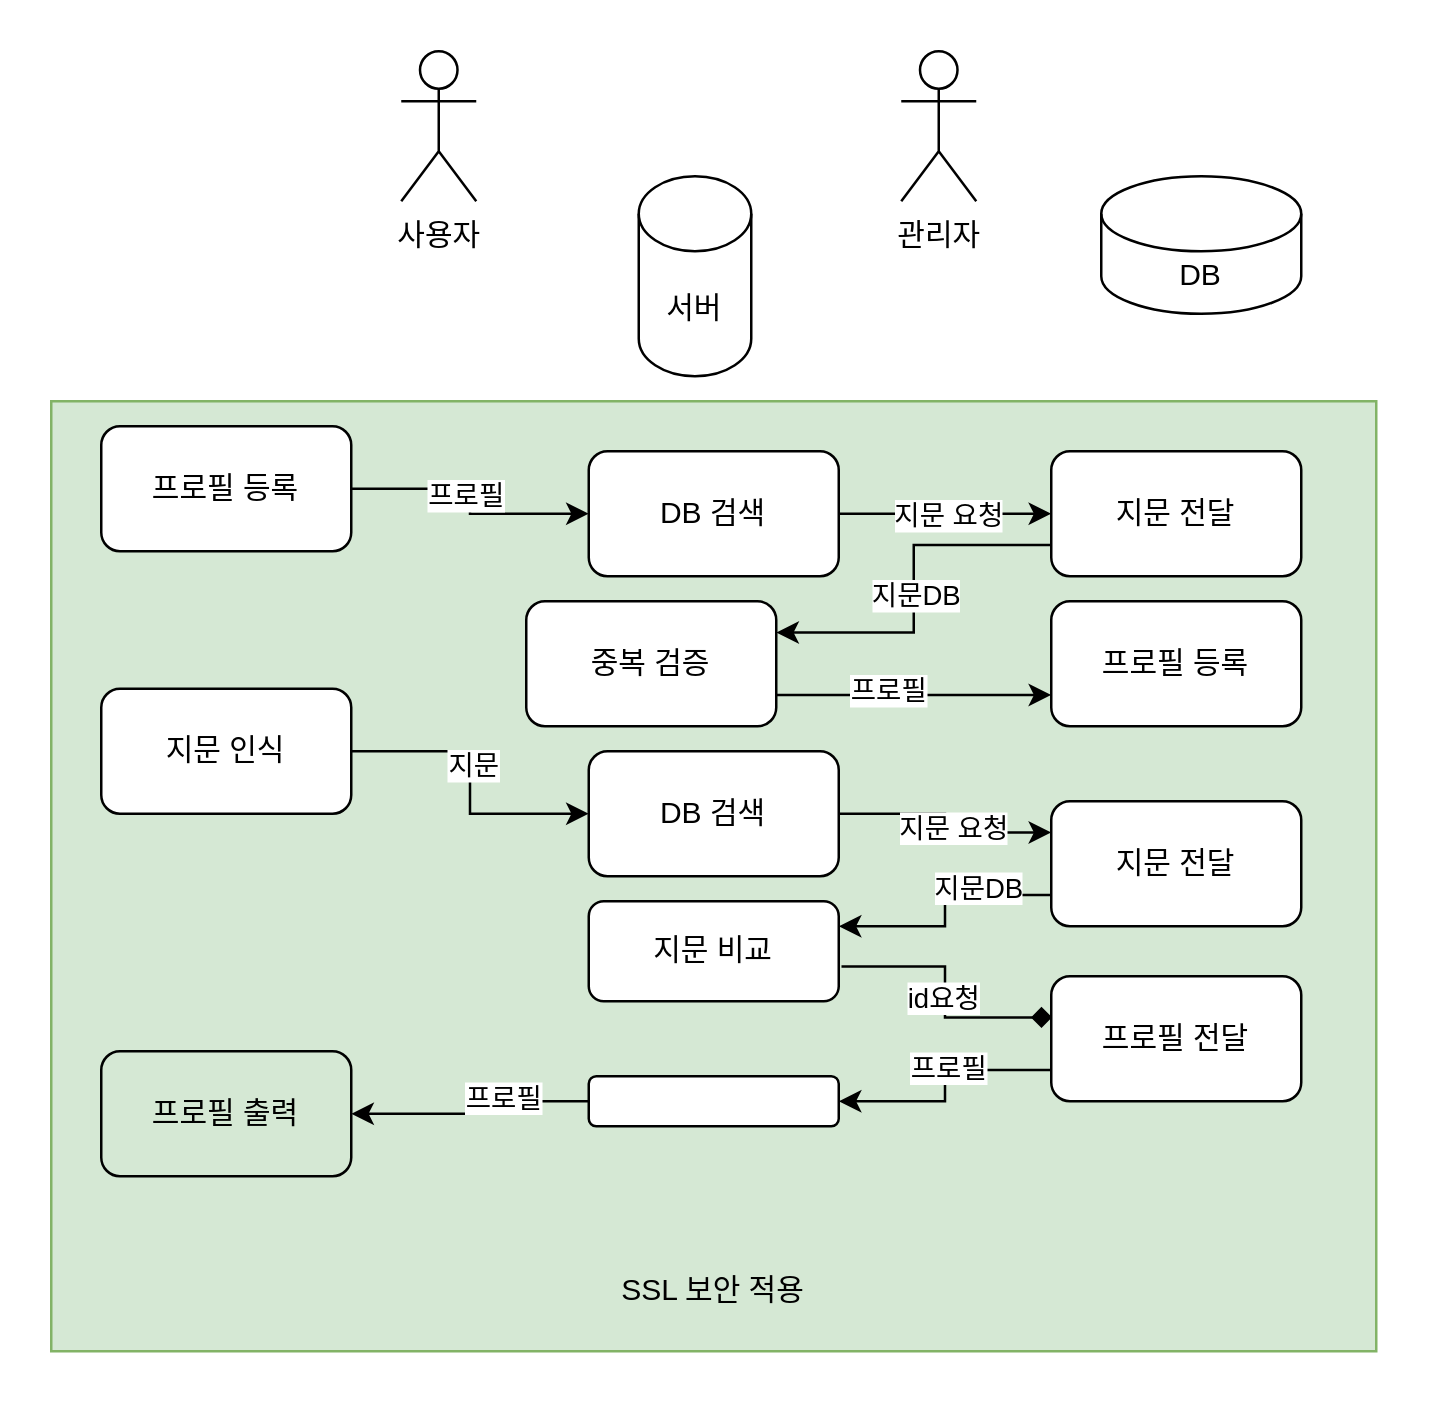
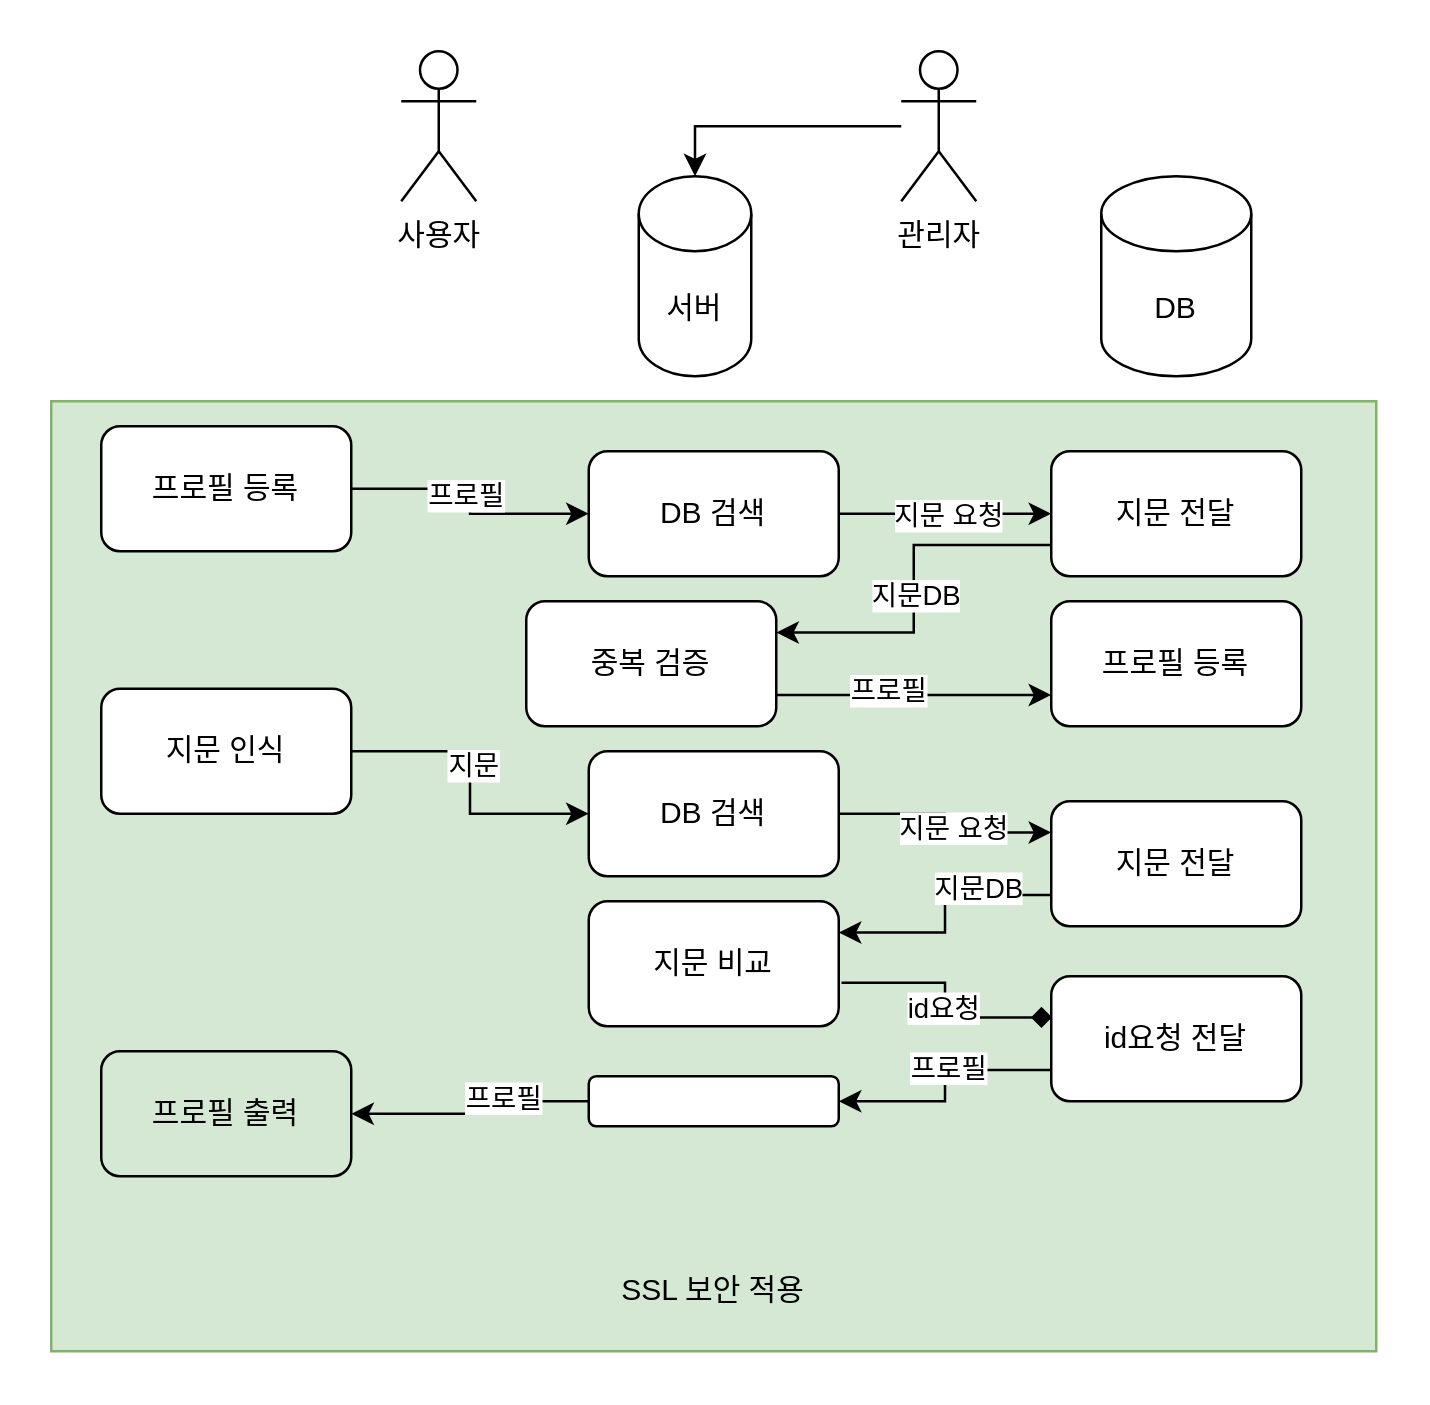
none -> (781, 126)
(1201, 245) -> (1176, 276)
(714, 951) -> (714, 964)
(1176, 1039) -> (1176, 1039)
